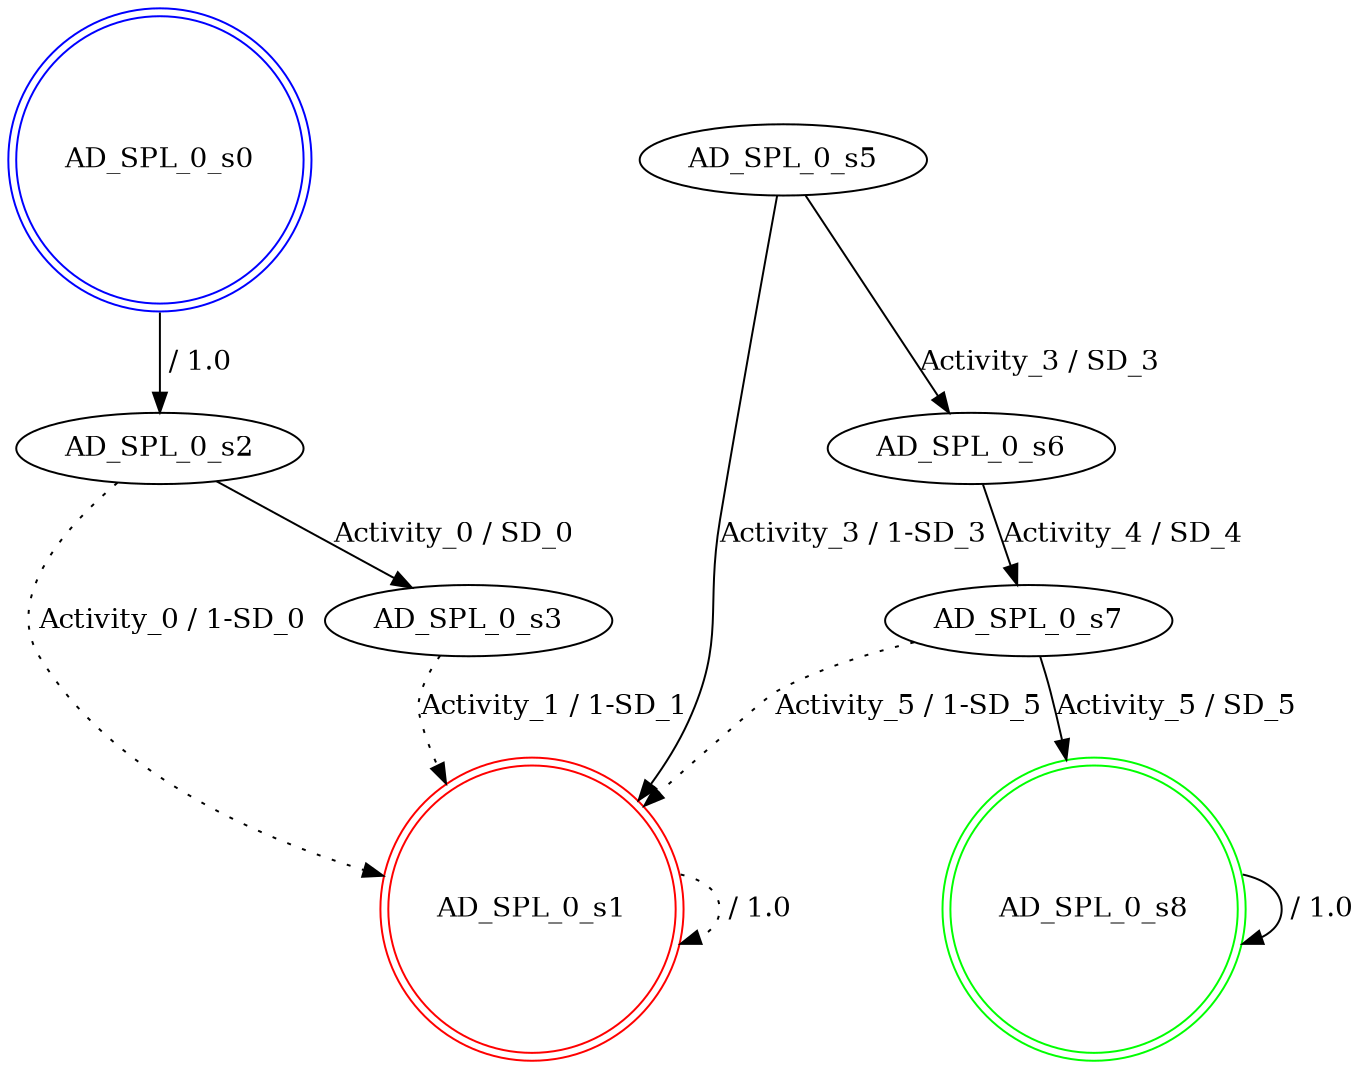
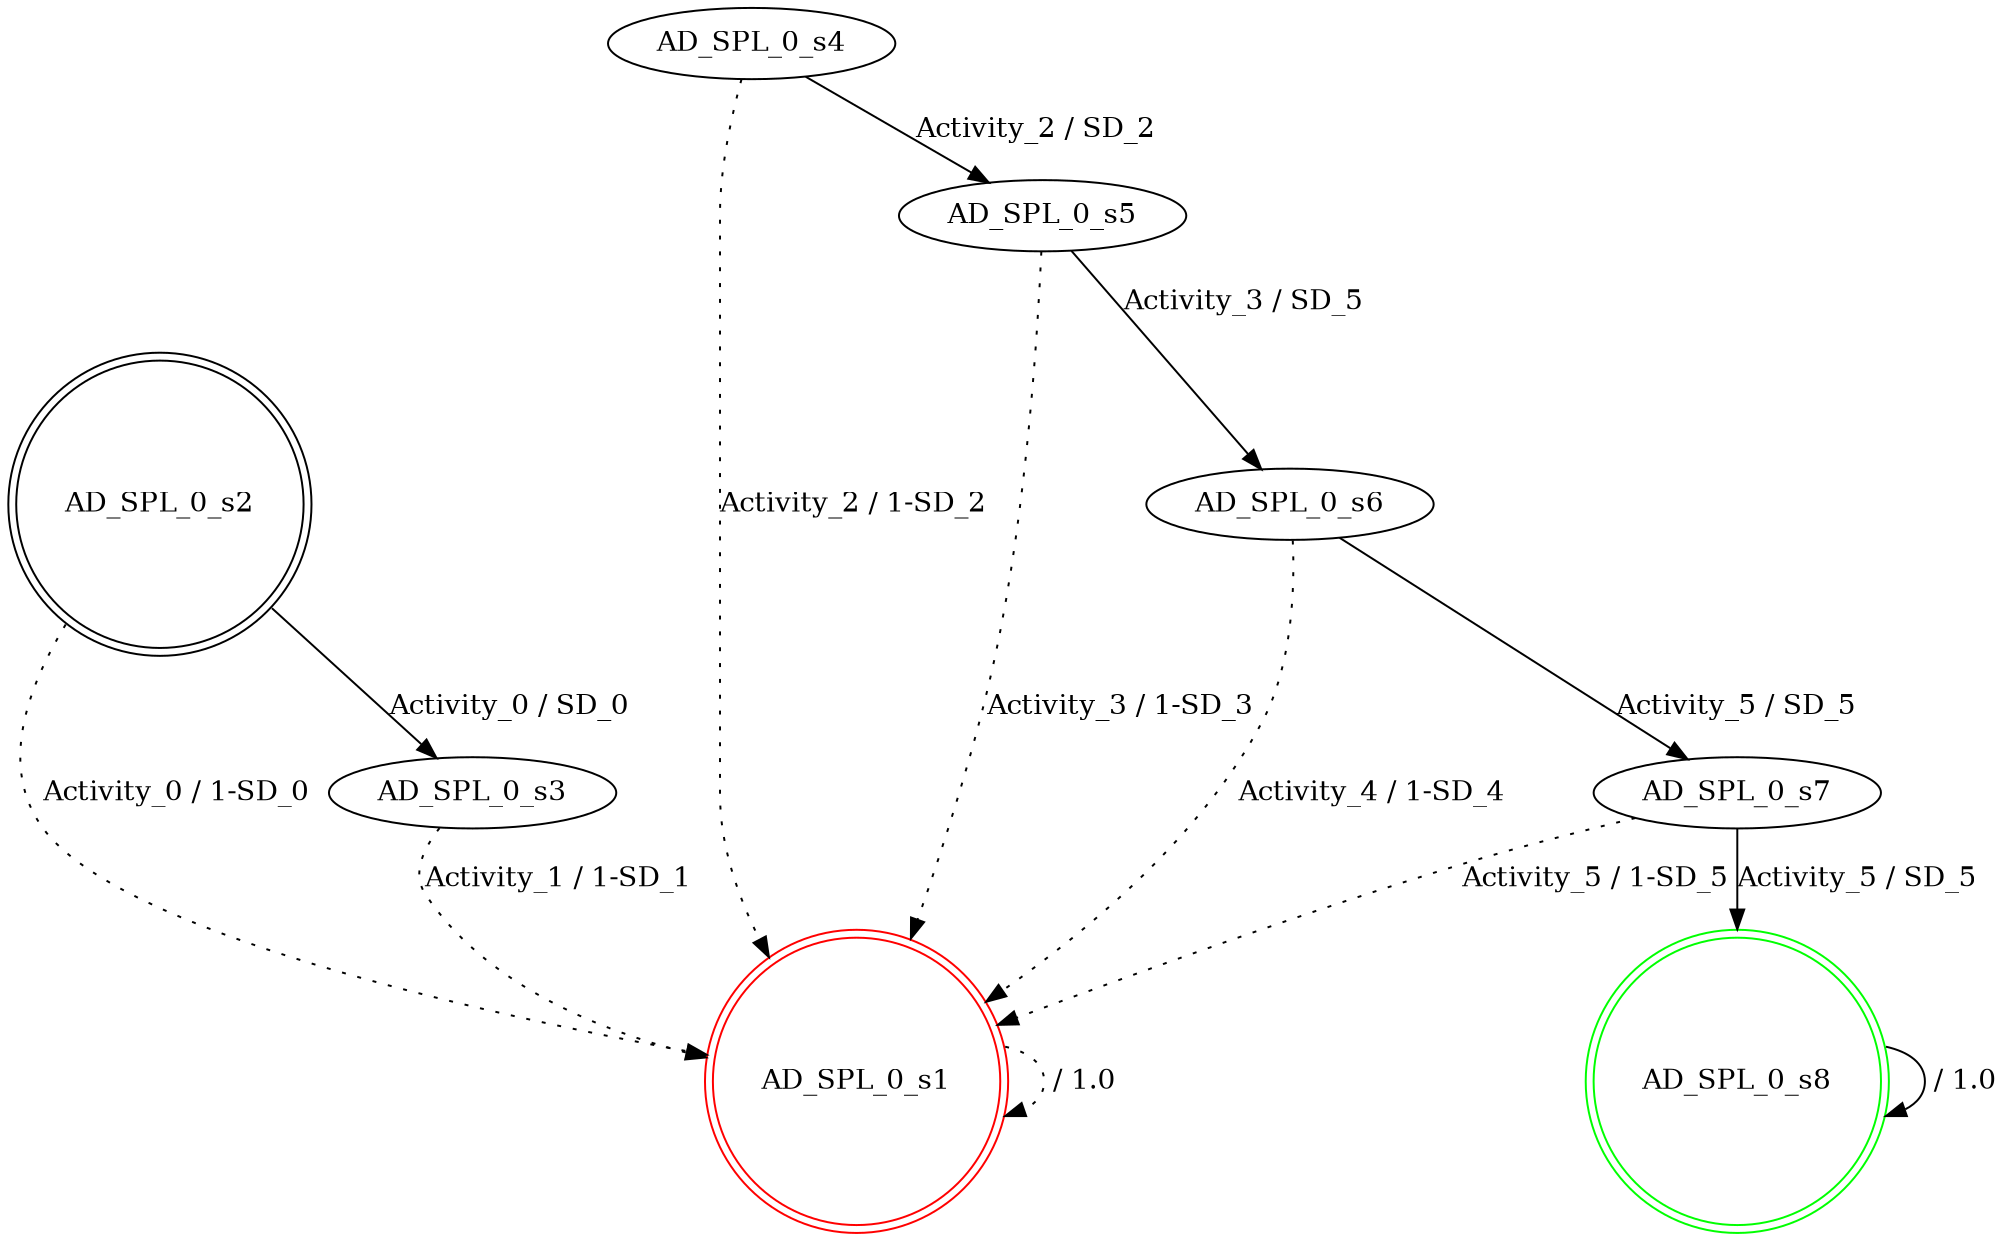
none -> (752, 44)
(160, 160) -> none
(1040, 362) -> (1243, 302)
(160, 448) -> (160, 504)
(724, 495) -> (1007, 591)
(1123, 535) -> (1736, 707)
none -> (1210, 801)
